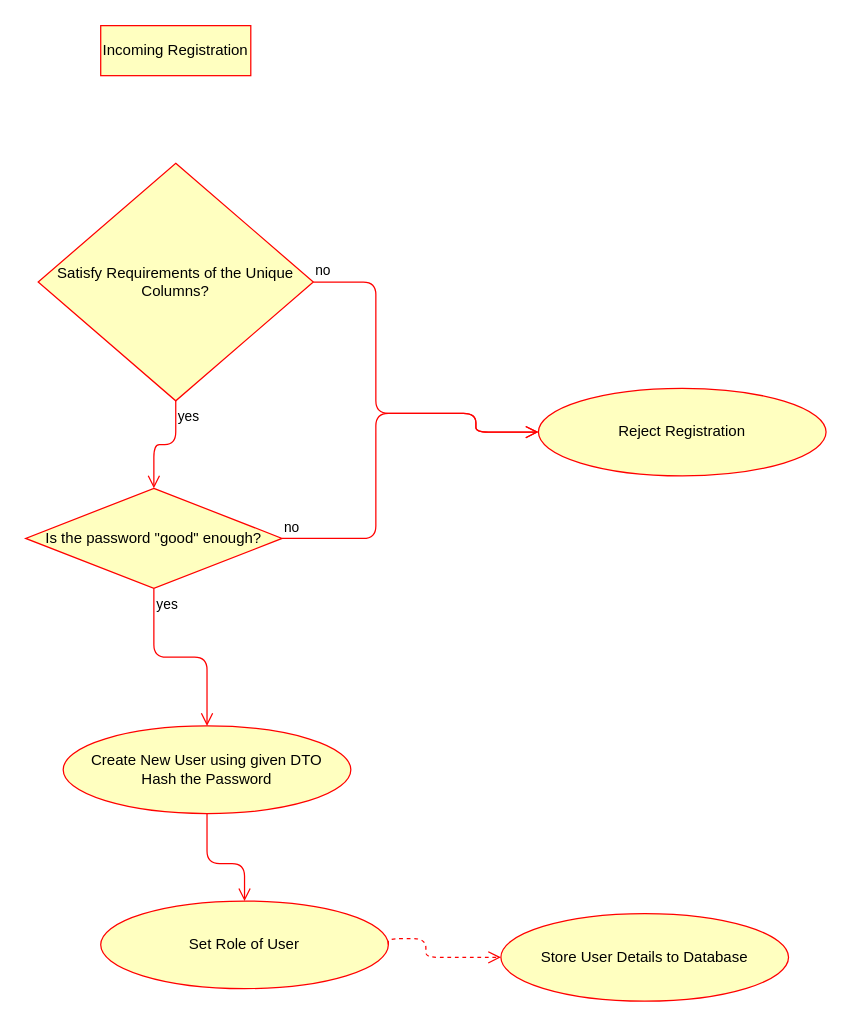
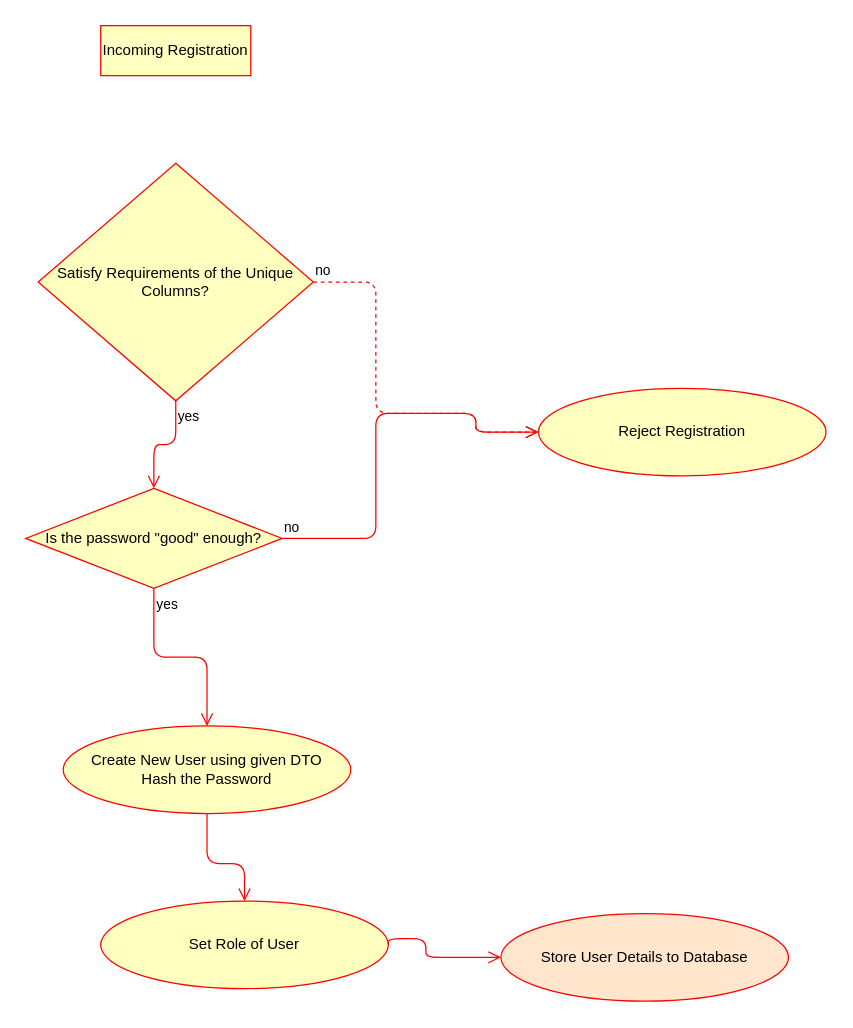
(376, 320) -> (376, 320)
(441, 957) -> (441, 957)
(644, 957) -> (644, 957)
